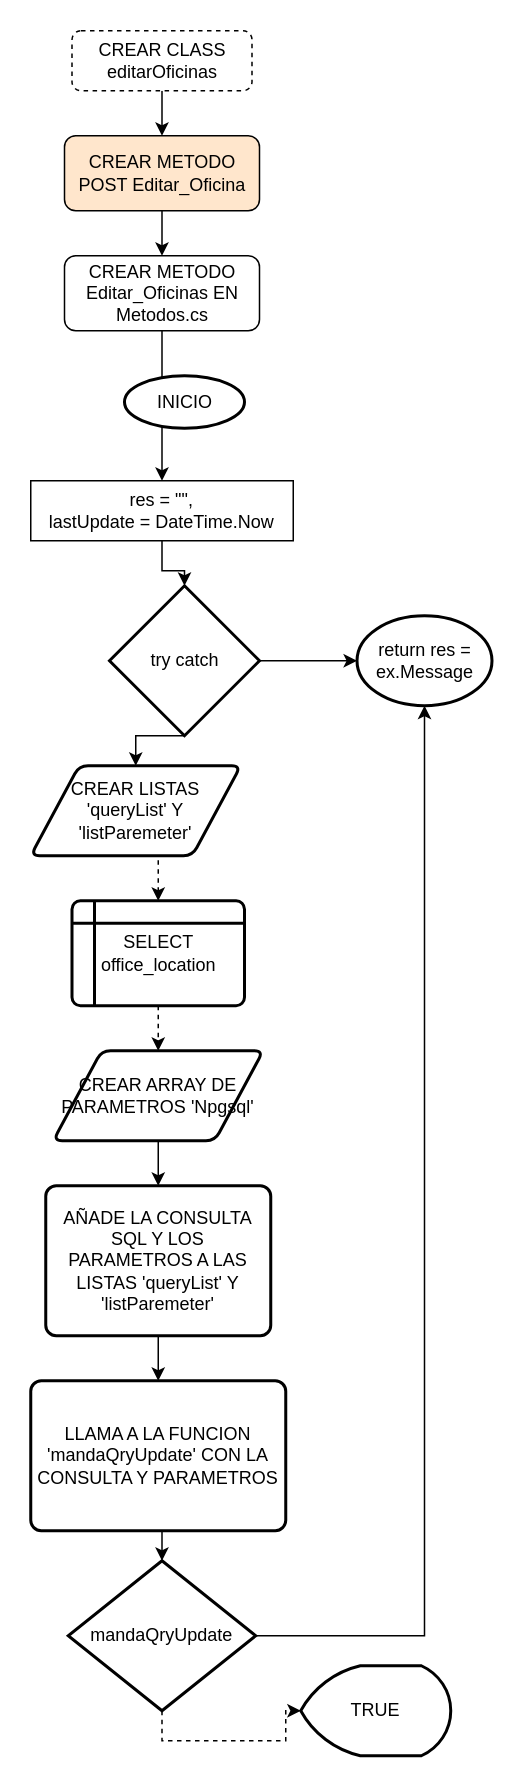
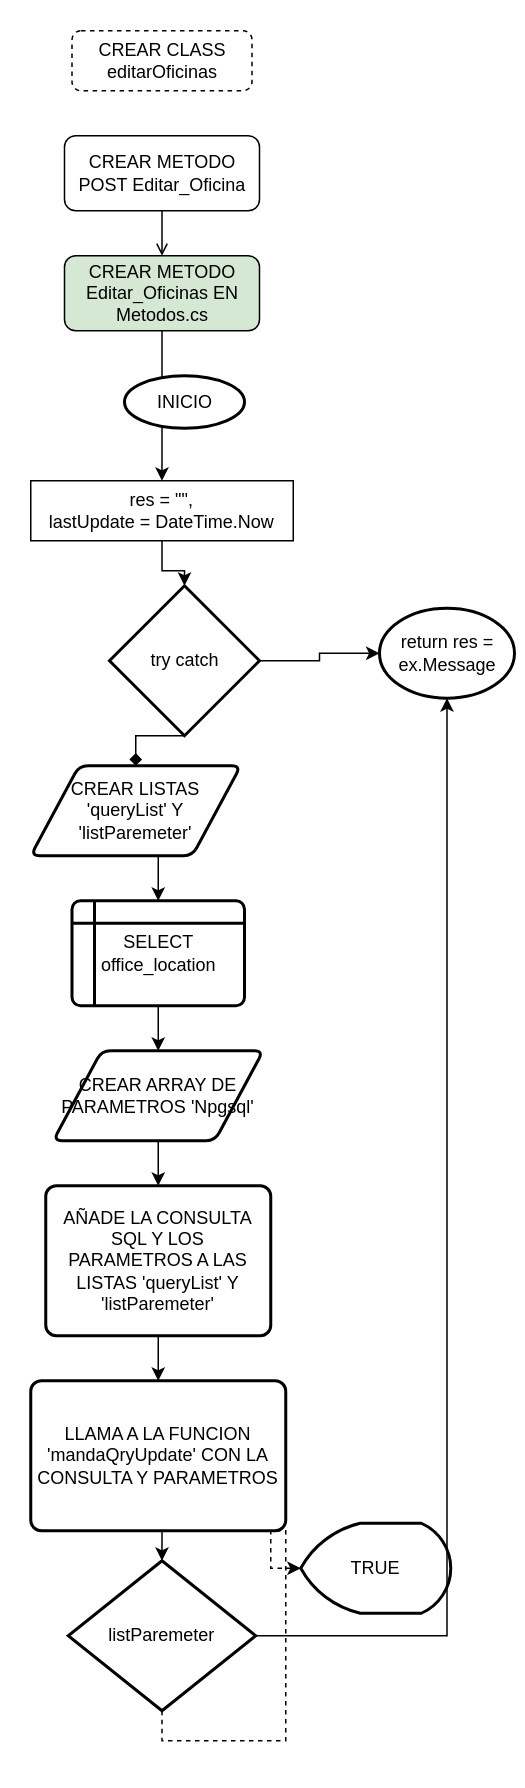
(162, 108) -> none
(162, 173) -> (162, 173)
(162, 244) -> (162, 246)
(162, 293) -> (162, 293)
(425, 661) -> (447, 653)
(136, 754) -> (136, 753)
(158, 870) -> (158, 870)
(158, 1024) -> (158, 1024)
(162, 1636) -> (162, 1636)
(376, 1711) -> (376, 1568)
